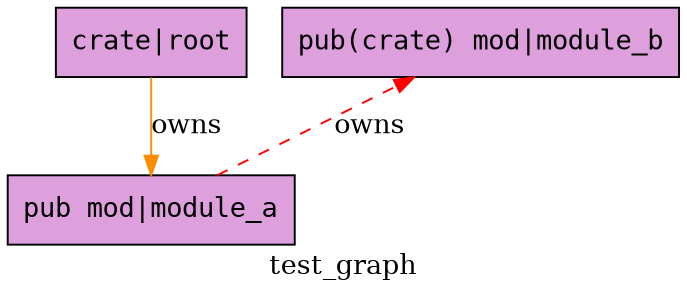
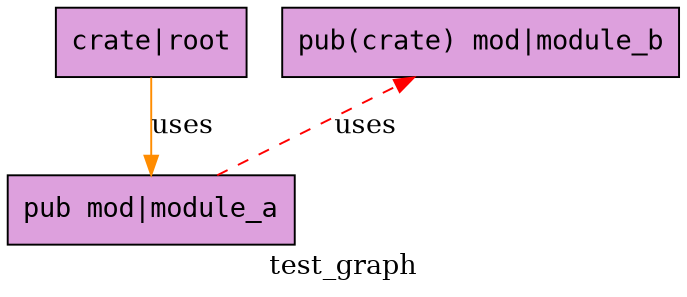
(187, 126) -> (183, 126)
(370, 126) -> (366, 126)
